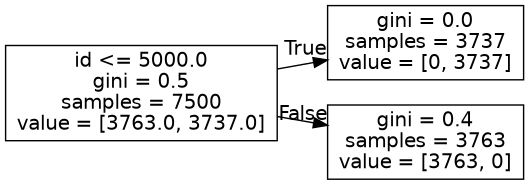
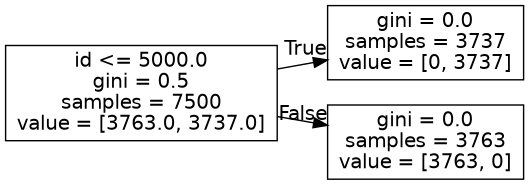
(426, 142) -> (426, 142)
